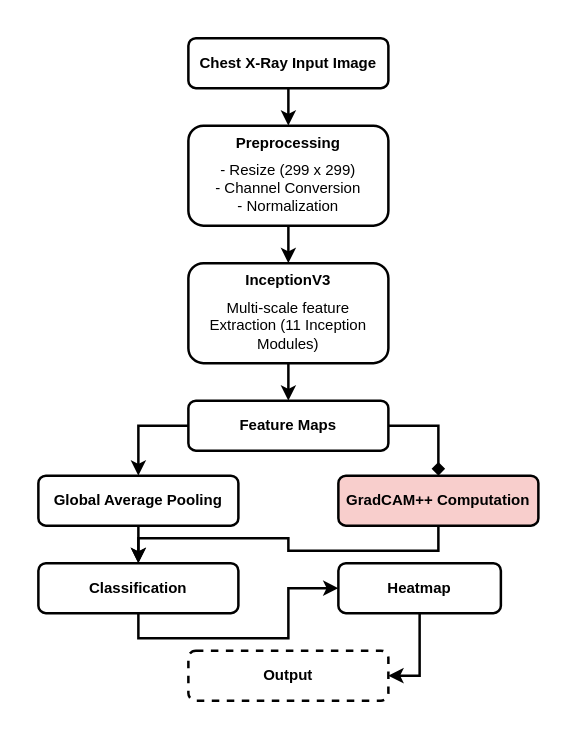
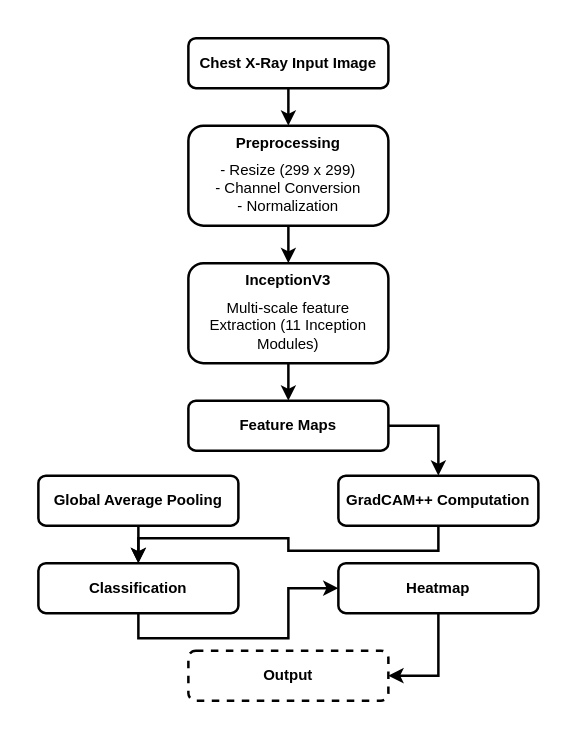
(144, 426) -> none
(438, 462) -> (438, 463)
(438, 501) -> (438, 501)
(419, 588) -> (438, 588)
